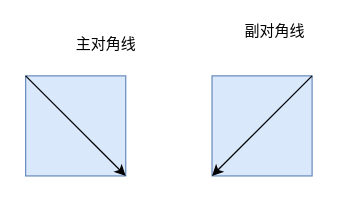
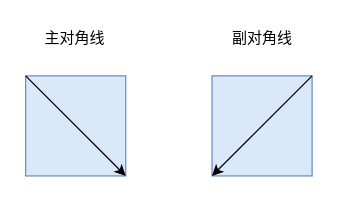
(274, 32) -> (262, 38)
(106, 44) -> (74, 38)
